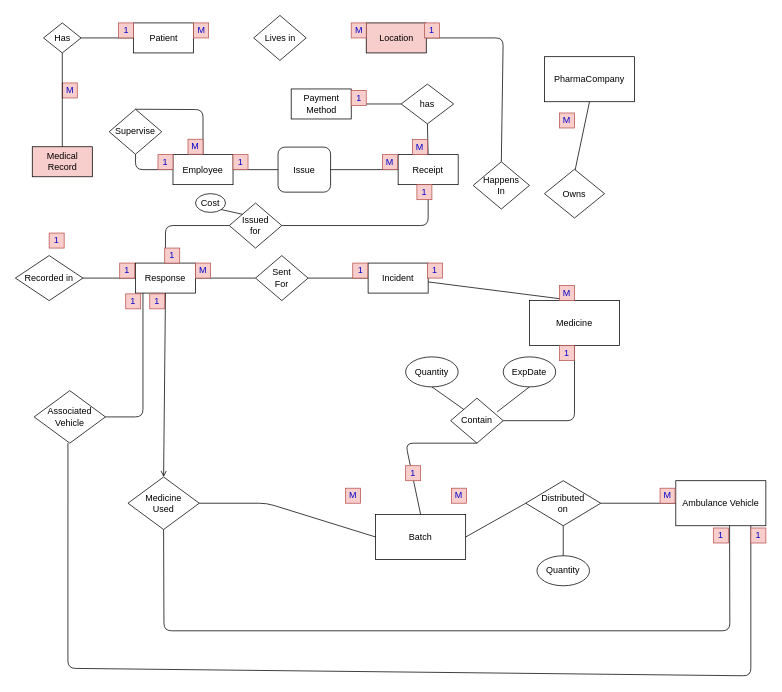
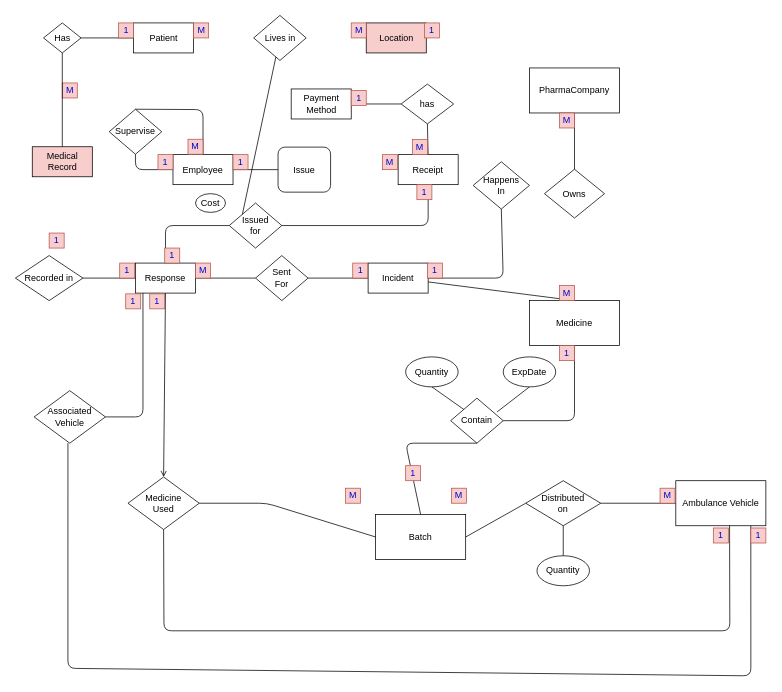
(502, 69) -> none
(589, 79) -> (574, 90)
(357, 170) -> none
(232, 212) -> (259, 136)
none -> (502, 273)
